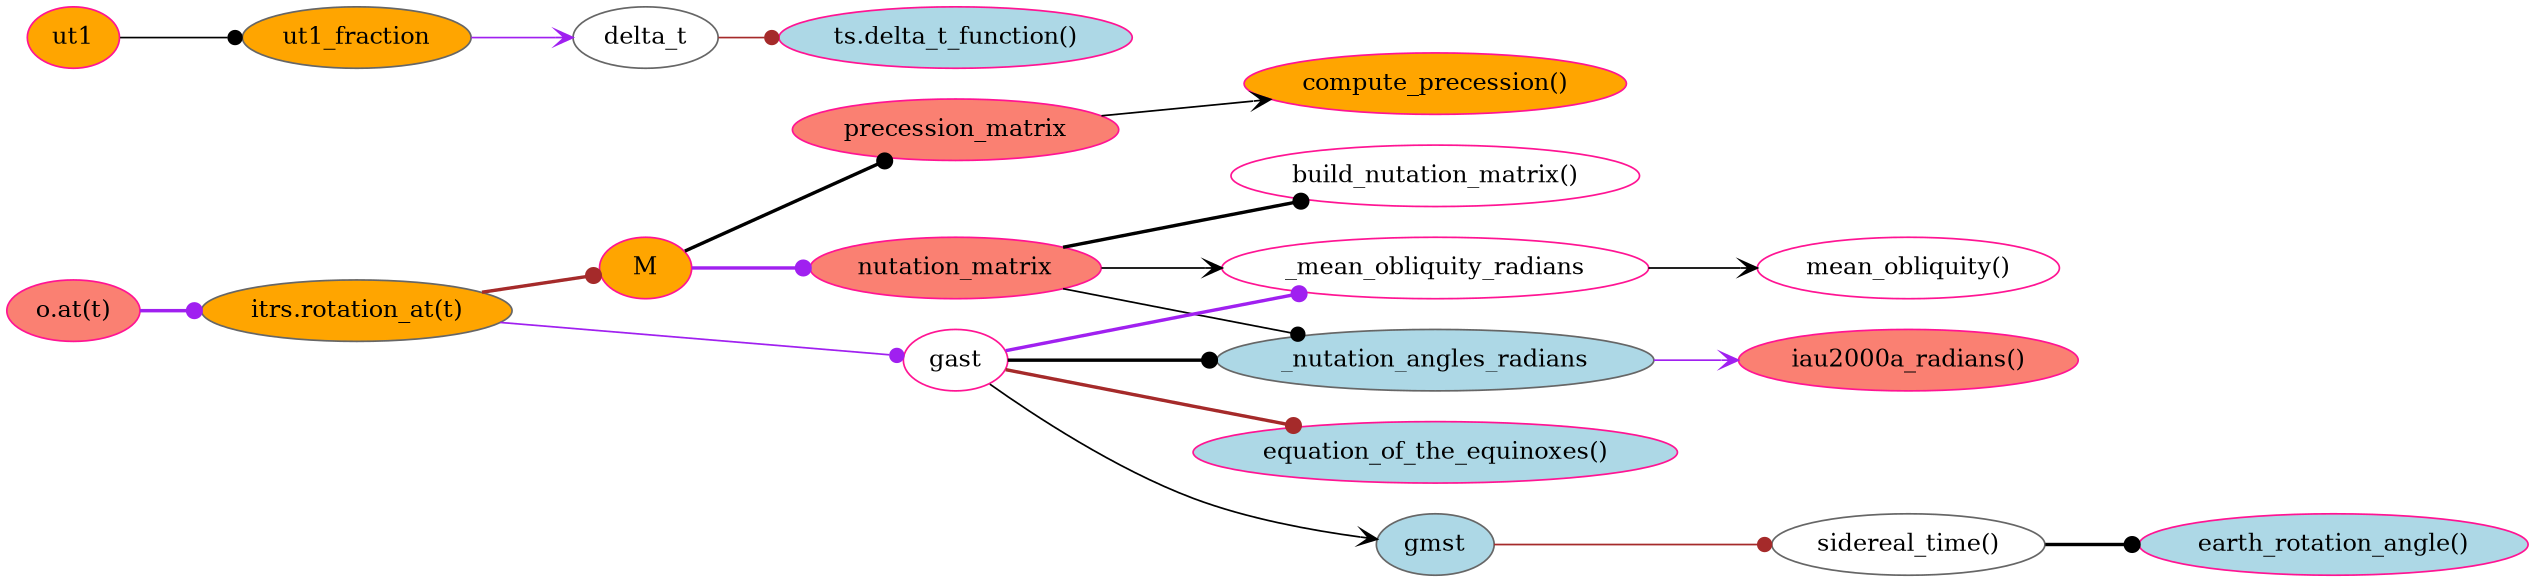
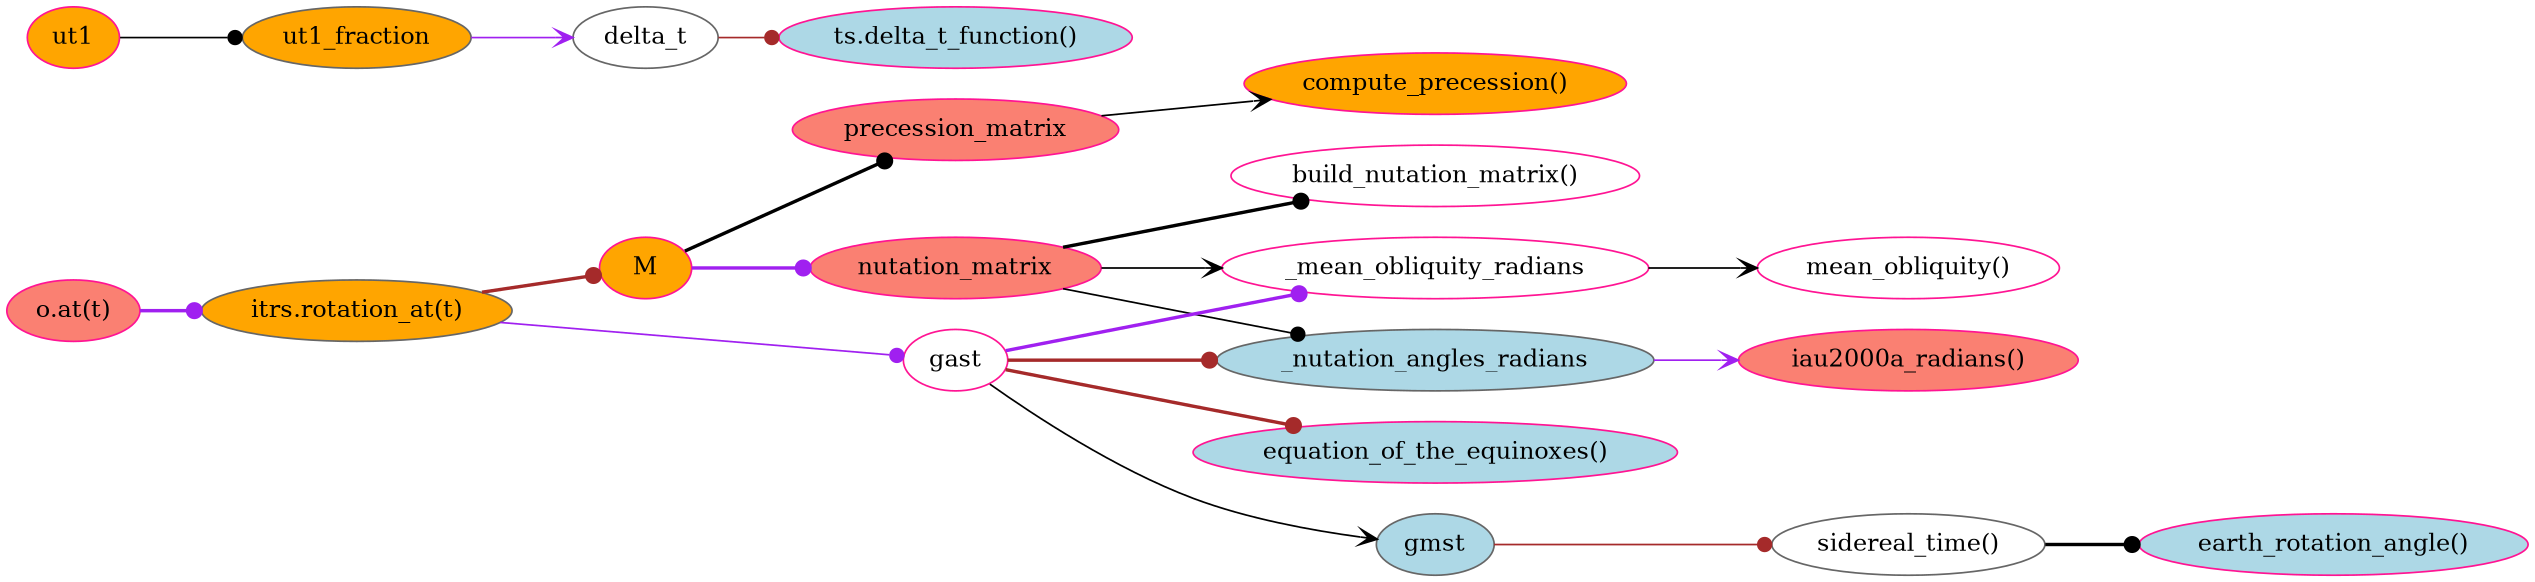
(1105, 360) -> (1105, 360)
